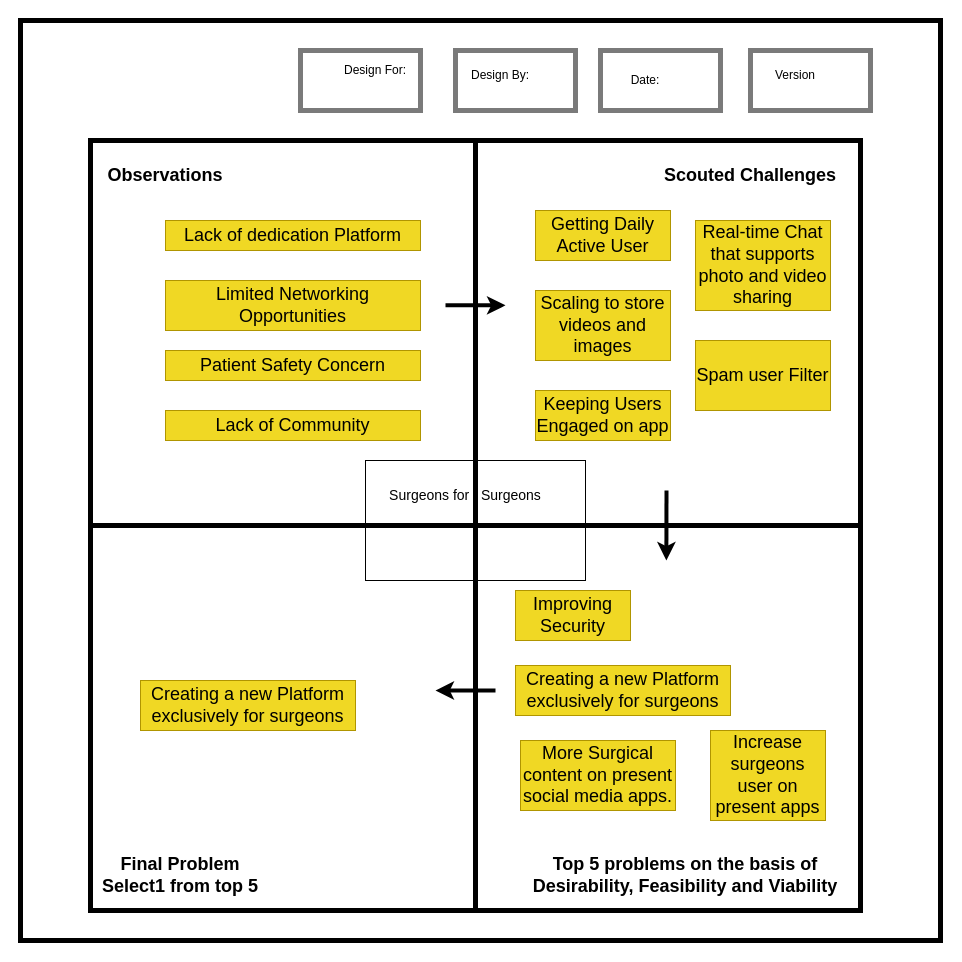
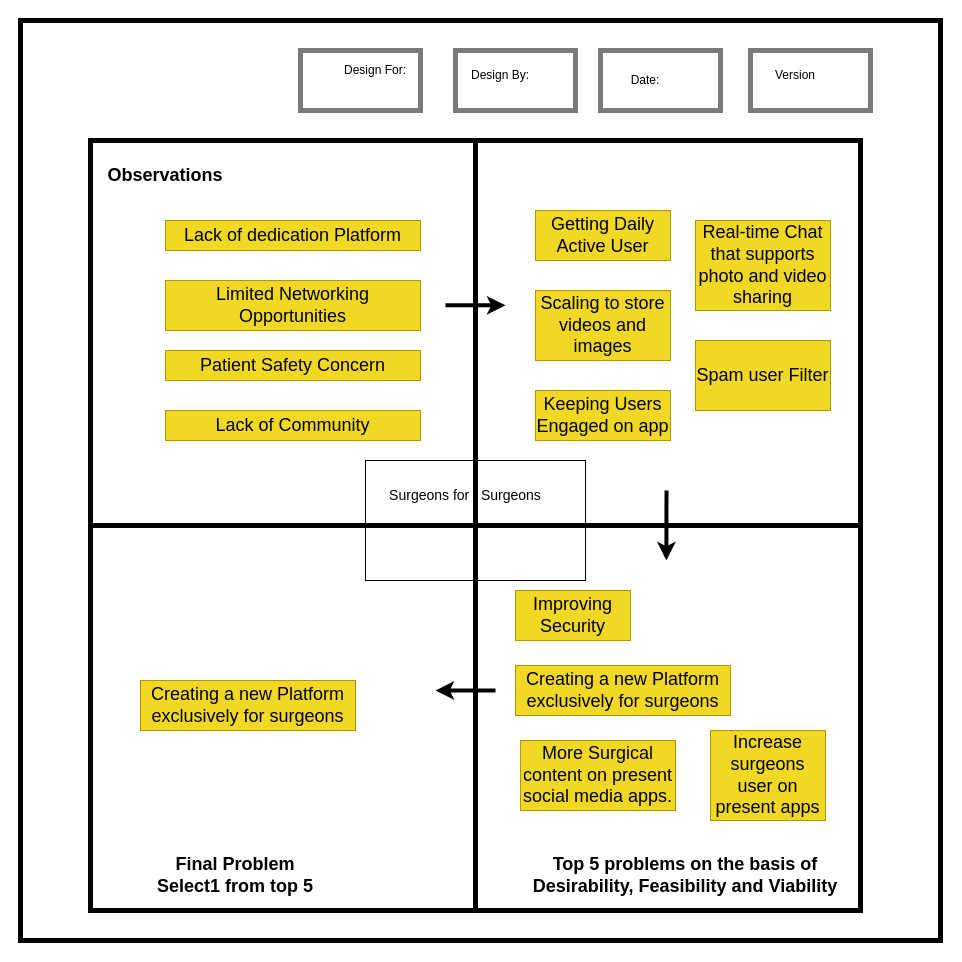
(751, 176) -> none
(181, 876) -> (236, 876)
